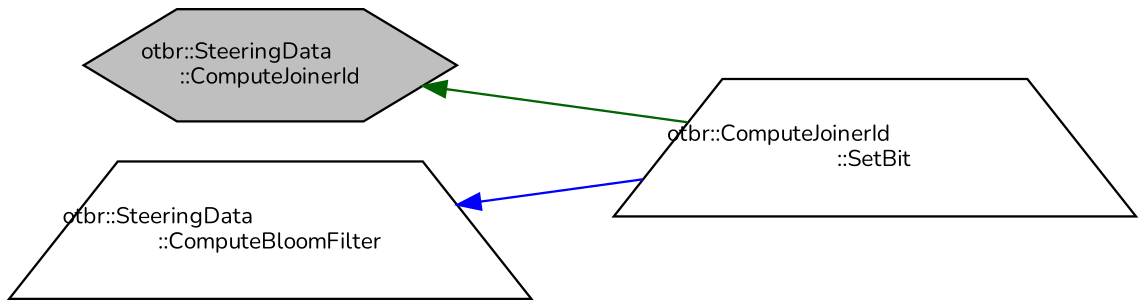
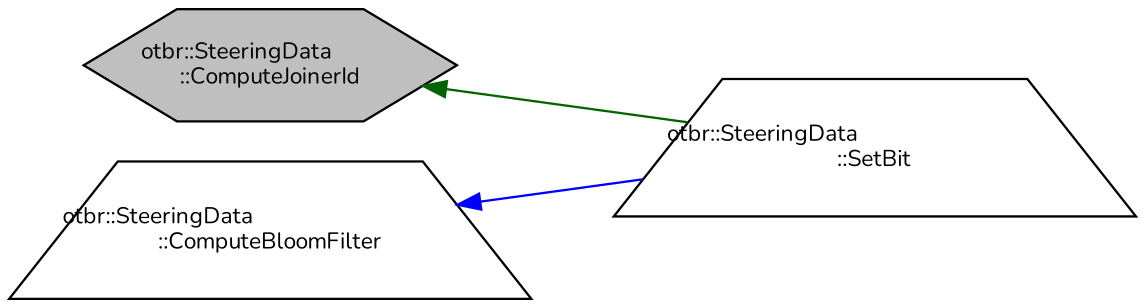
(875, 148) -> (875, 148)
